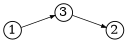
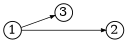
(87, 21) -> (61, 30)
